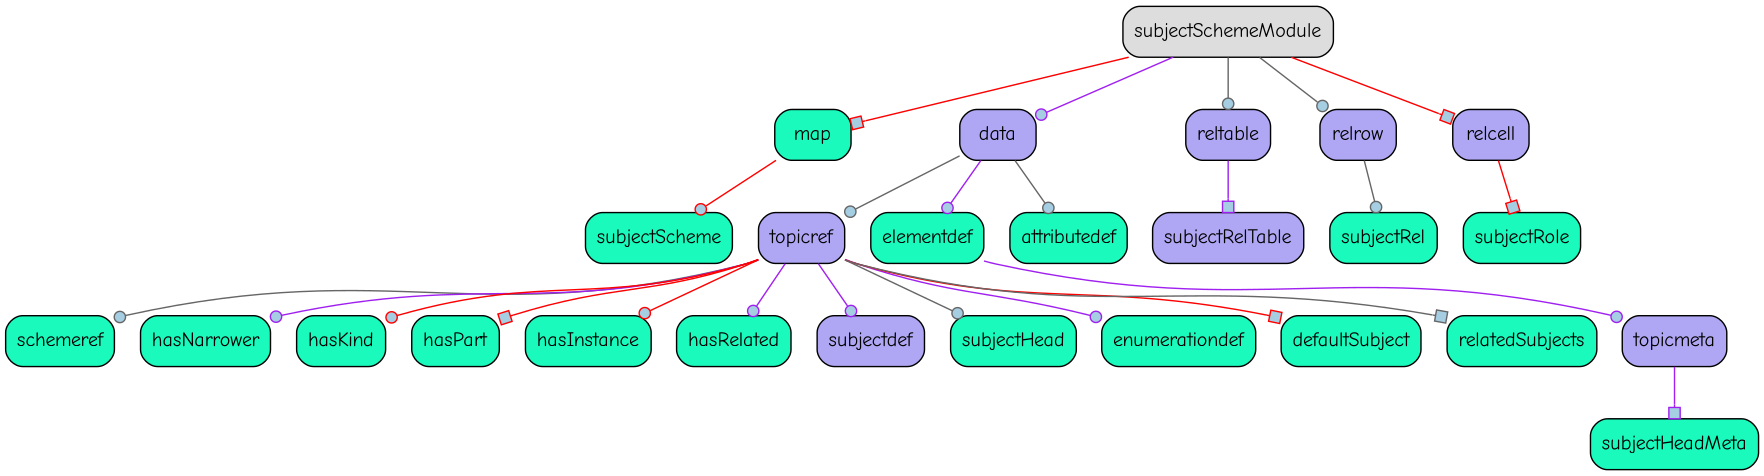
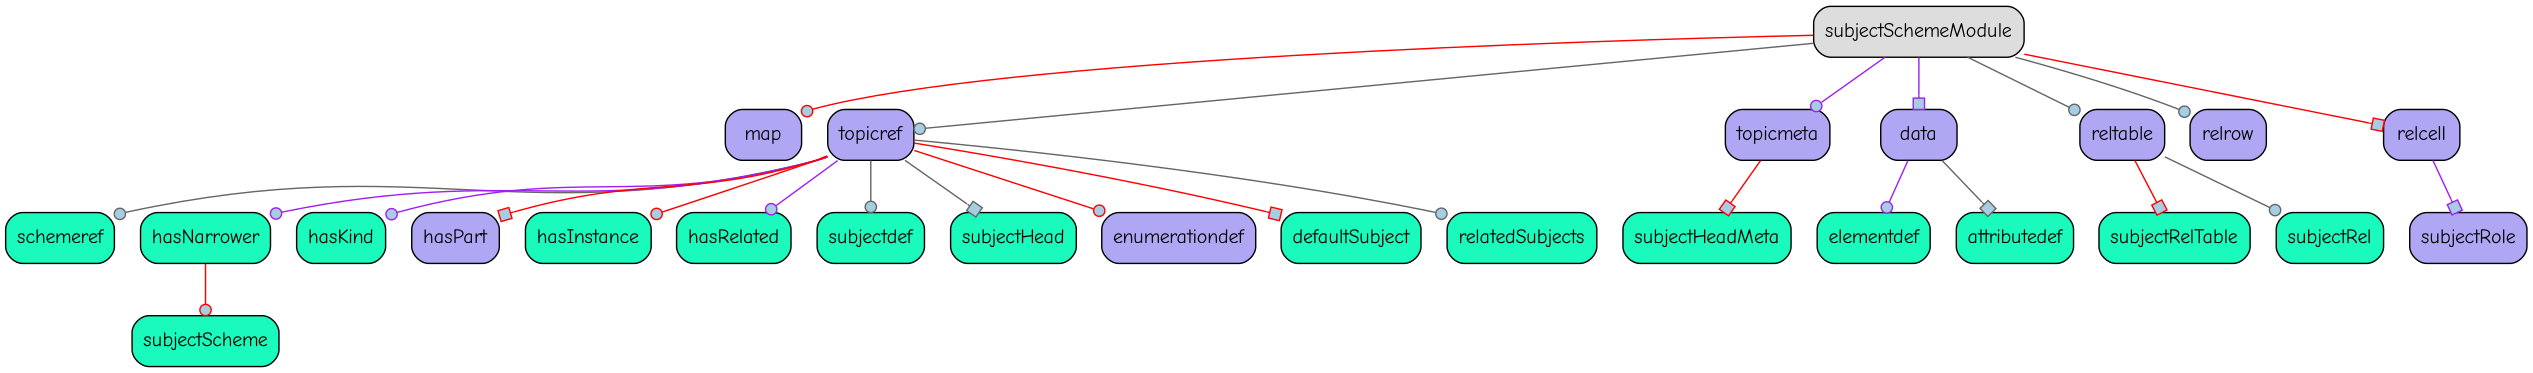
(1110, 85) -> (1919, 76)
(997, 89) -> (1311, 55)
(813, 135) -> (763, 135)
(1228, 179) -> (2145, 180)
(1504, 180) -> (2442, 180)
(1369, 181) -> (2217, 182)
(908, 182) -> (1370, 86)
(1030, 182) -> (1962, 181)
(741, 183) -> (206, 284)
(1228, 238) -> (2175, 238)
(1522, 238) -> (2468, 238)
(833, 285) -> (871, 181)
(899, 285) -> (936, 182)
(1297, 289) -> (1853, 80)
(578, 290) -> (613, 187)
(1286, 298) -> (1176, 170)
(1029, 302) -> (1004, 180)
(456, 341) -> (456, 238)
(871, 341) -> (871, 238)
(1179, 341) -> (1179, 238)
(1675, 386) -> (1746, 181)
